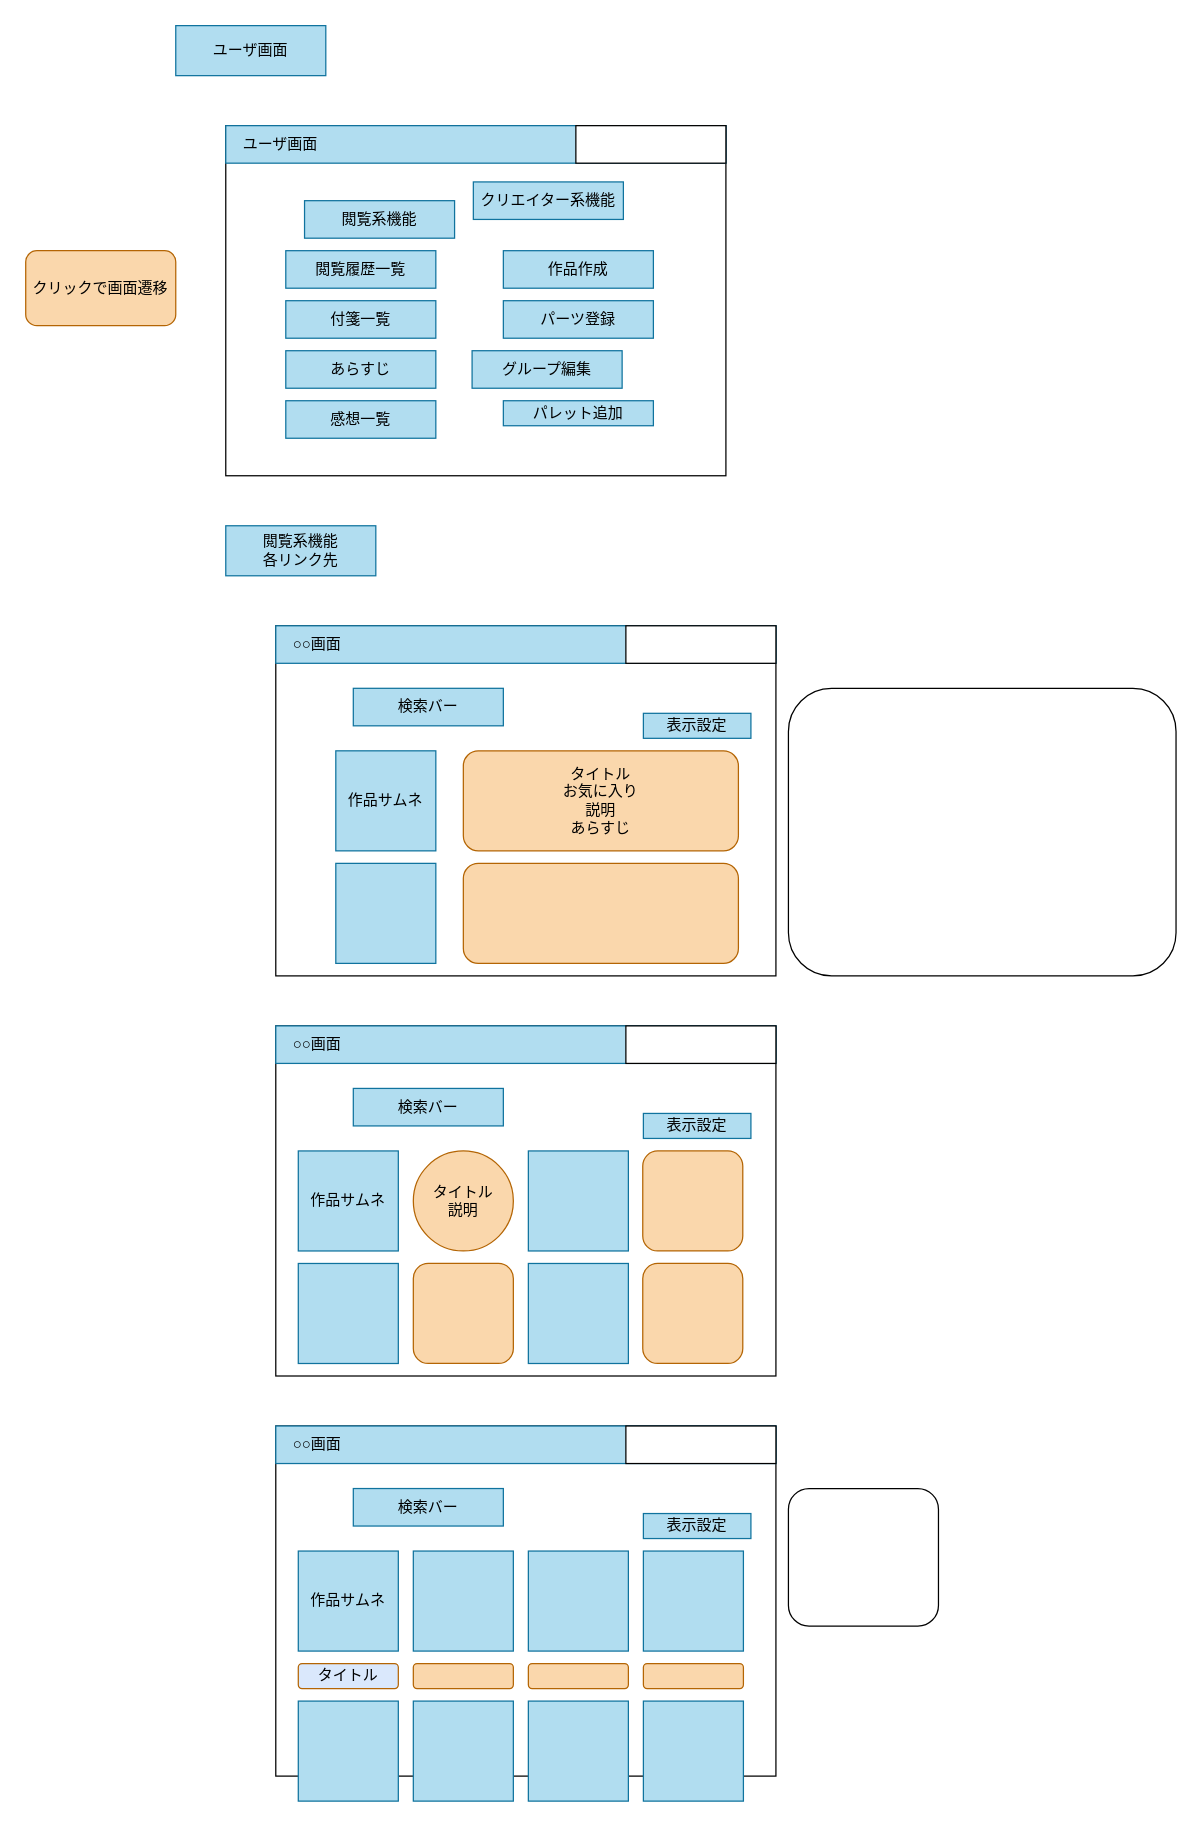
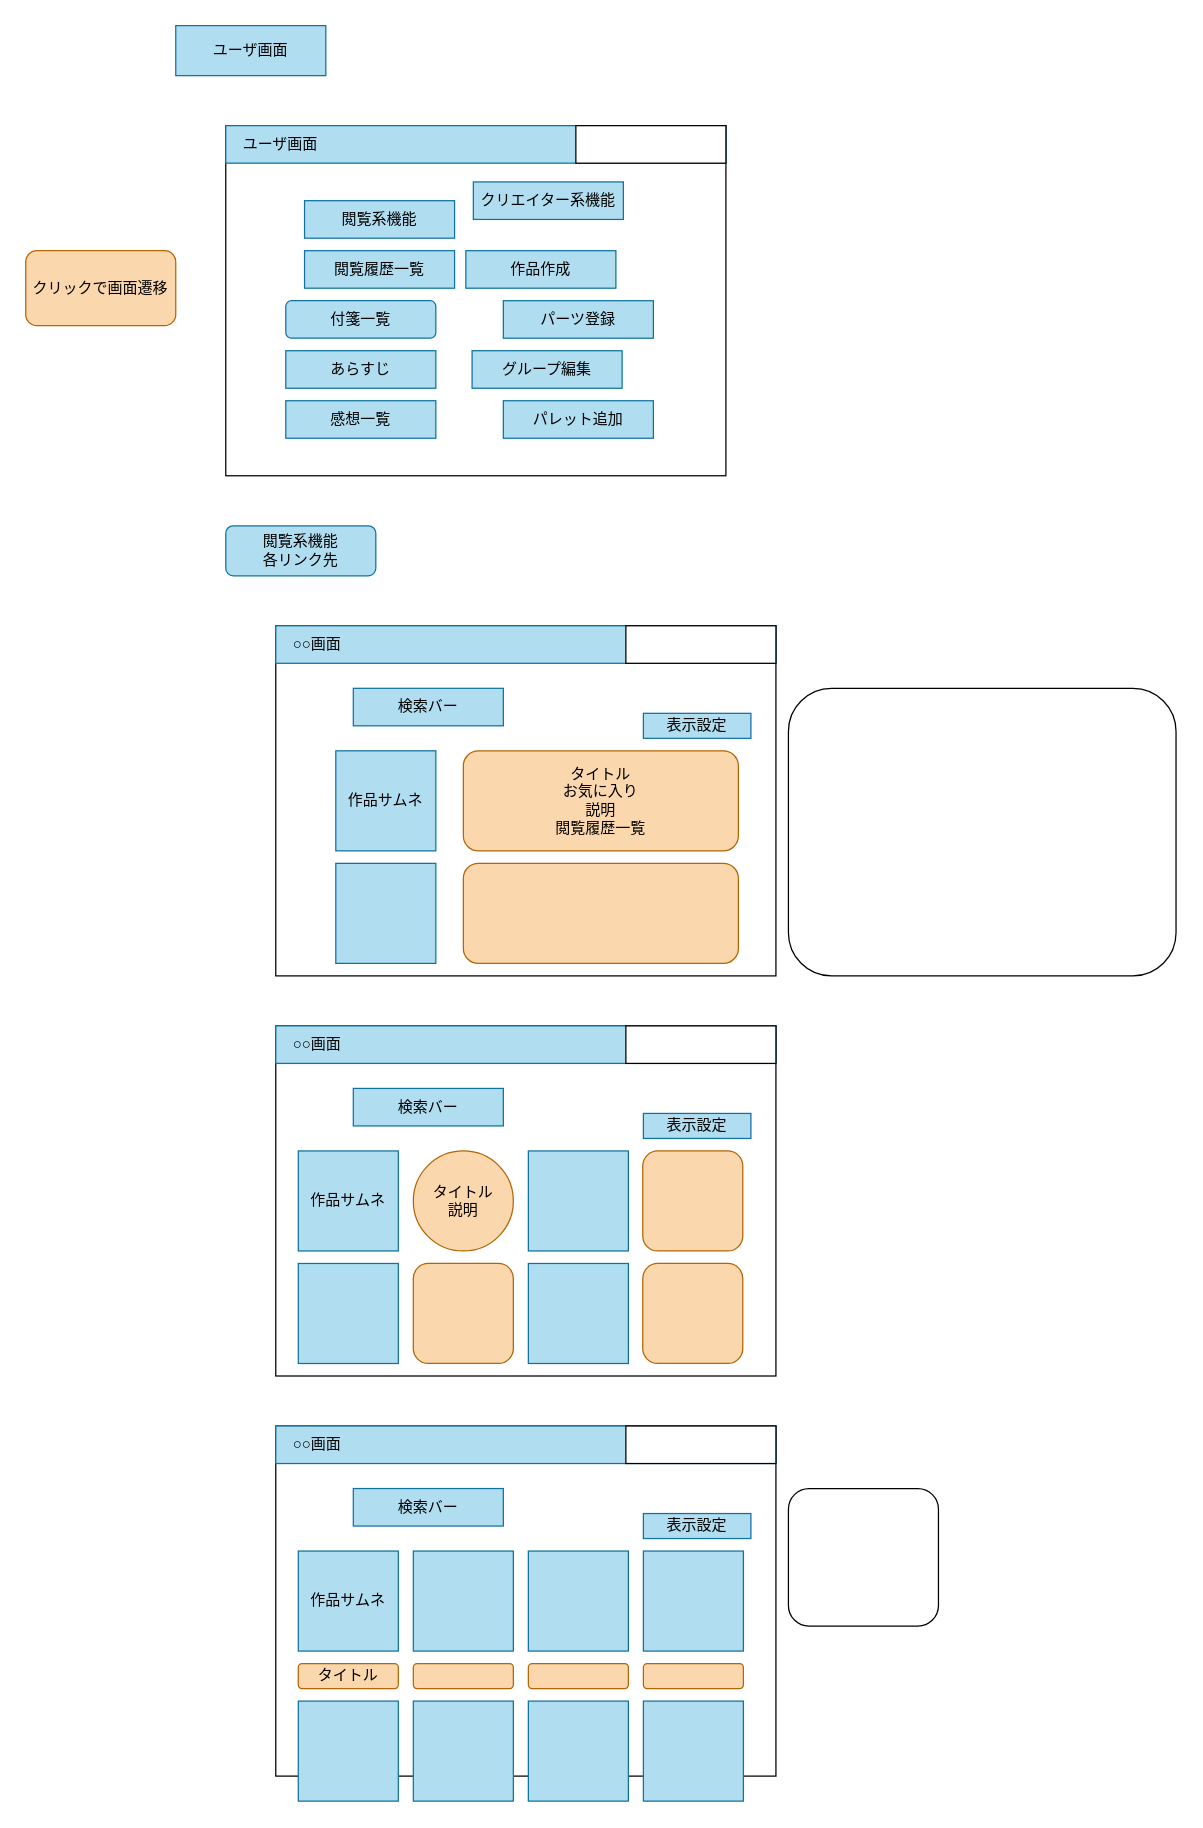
(361, 269) -> (379, 269)
(578, 269) -> (541, 269)
(361, 319) -> (361, 319)
(578, 413) -> (578, 419)
(301, 551) -> (301, 551)
(601, 801) -> (601, 801)
(348, 1676) -> (348, 1676)
